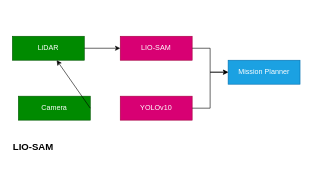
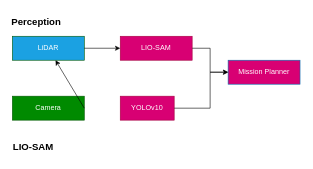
none -> (36, 21)
(48, 48) -> (48, 48)
(264, 72) -> (264, 72)
(54, 108) -> (48, 108)
(156, 108) -> (147, 108)
